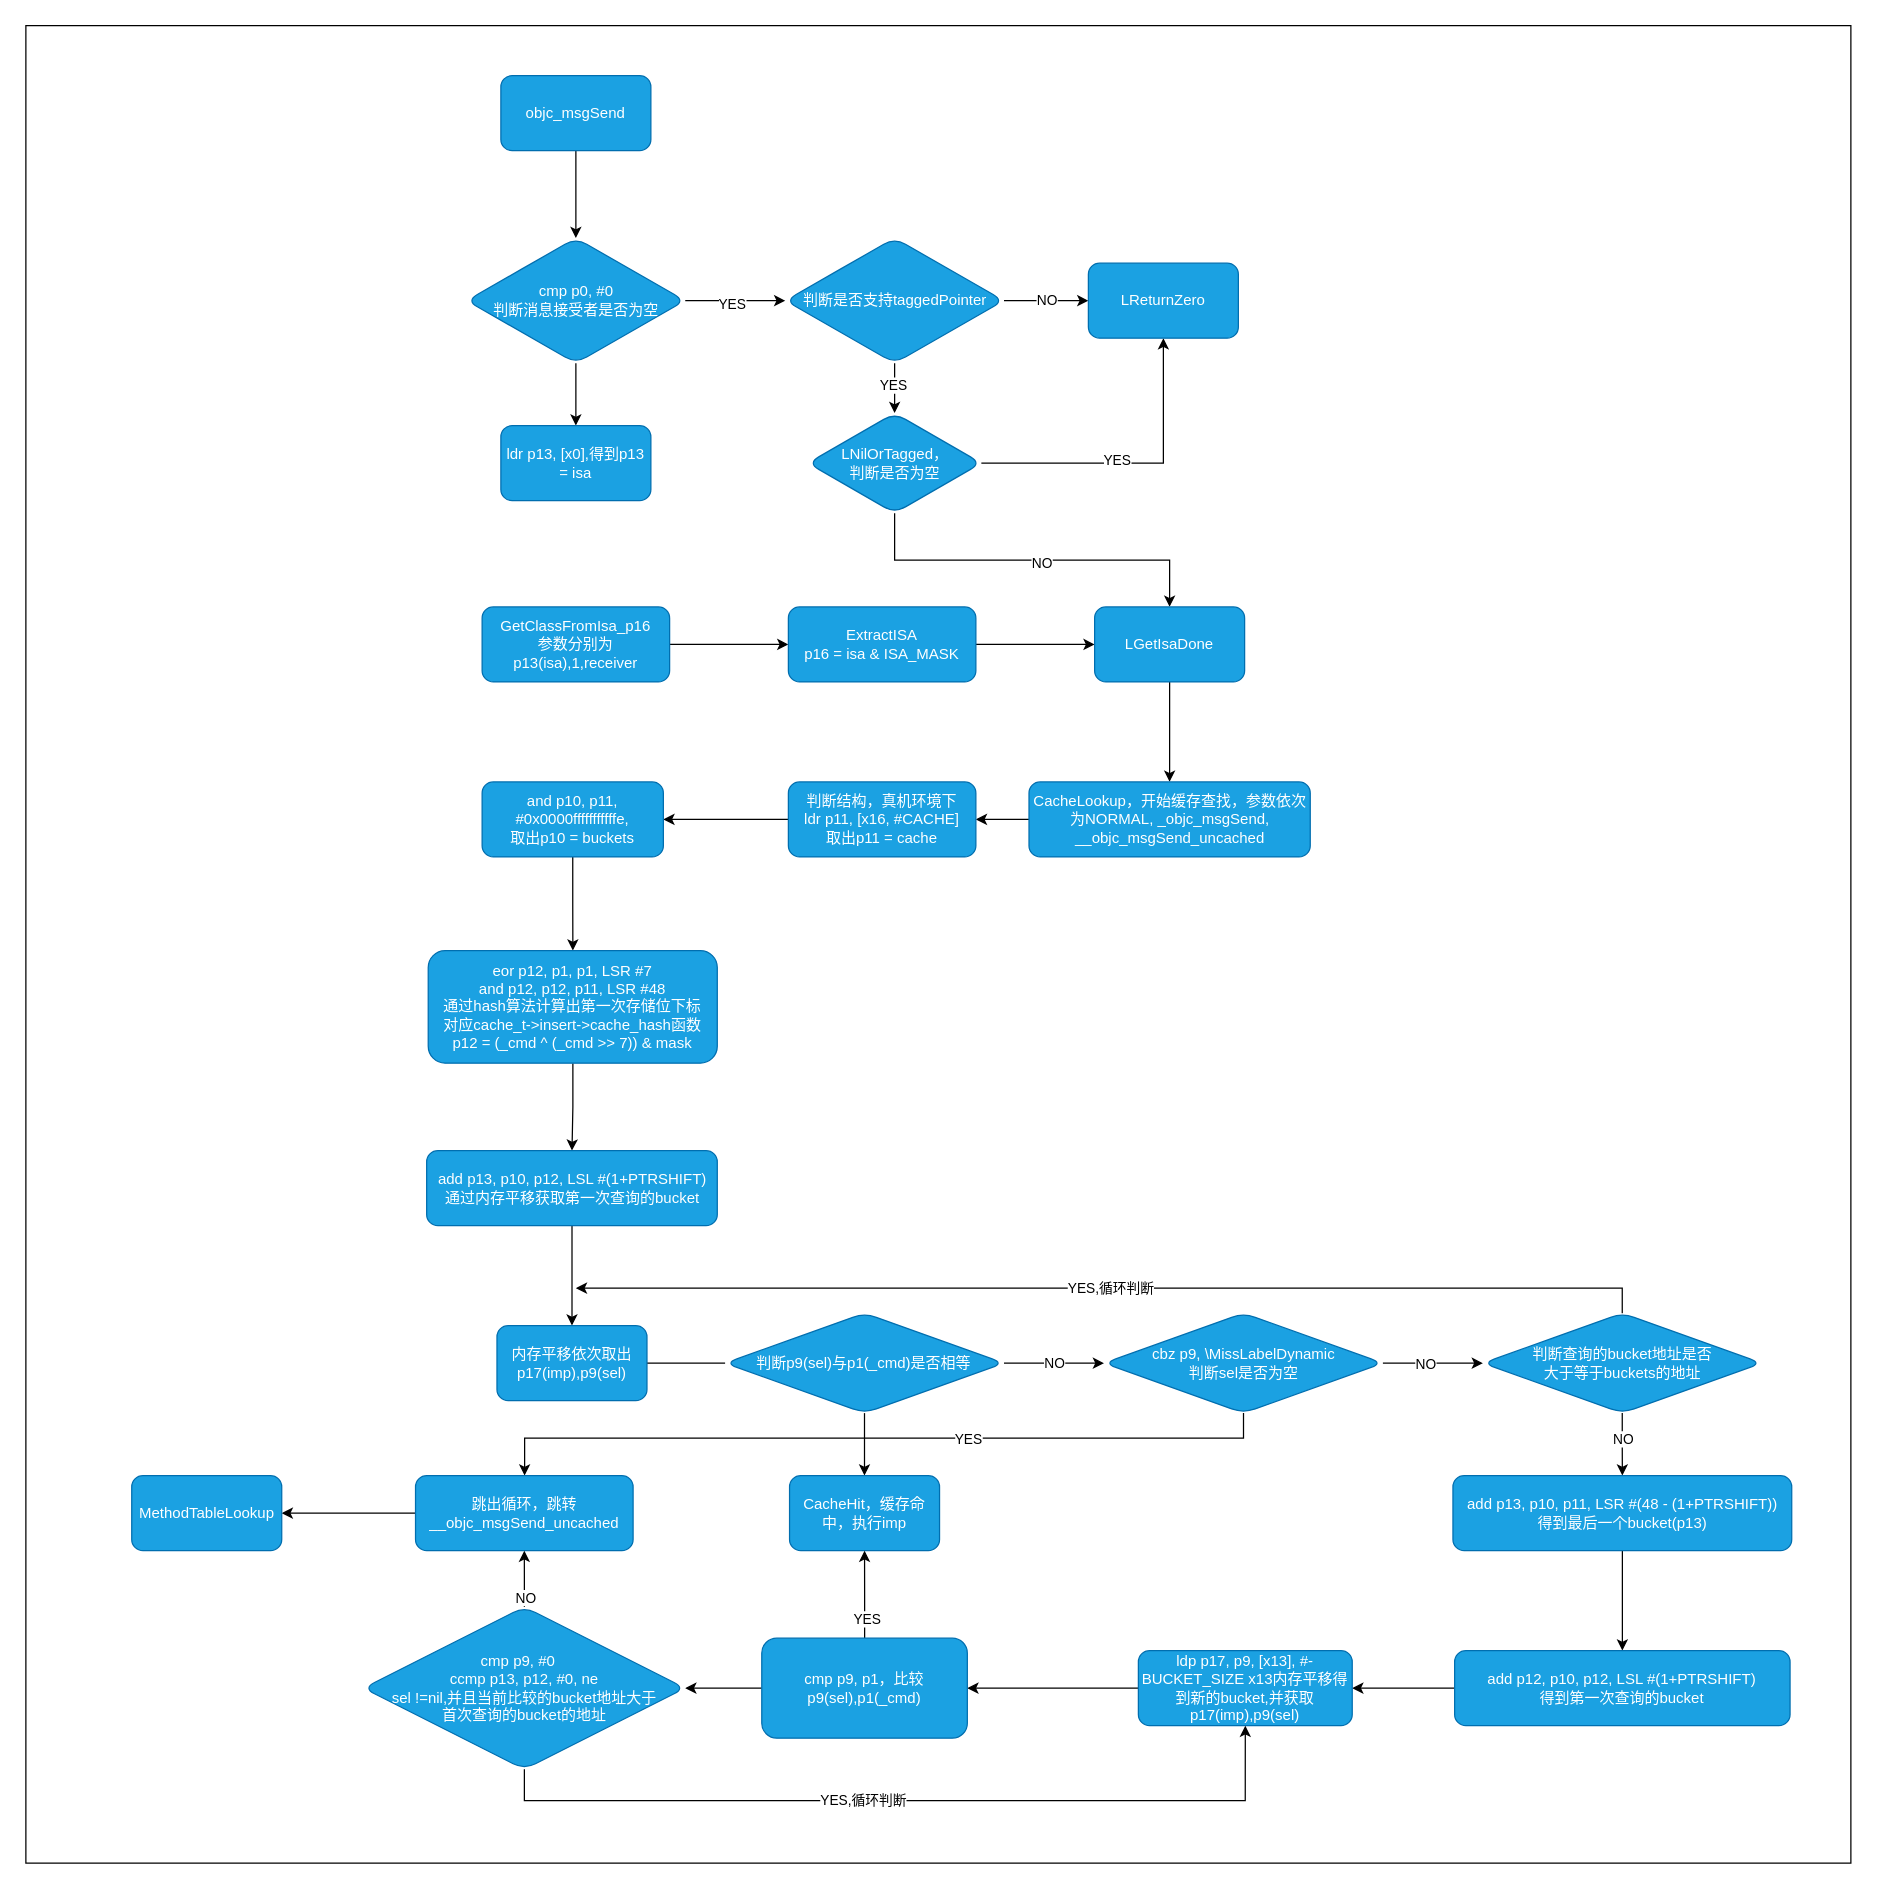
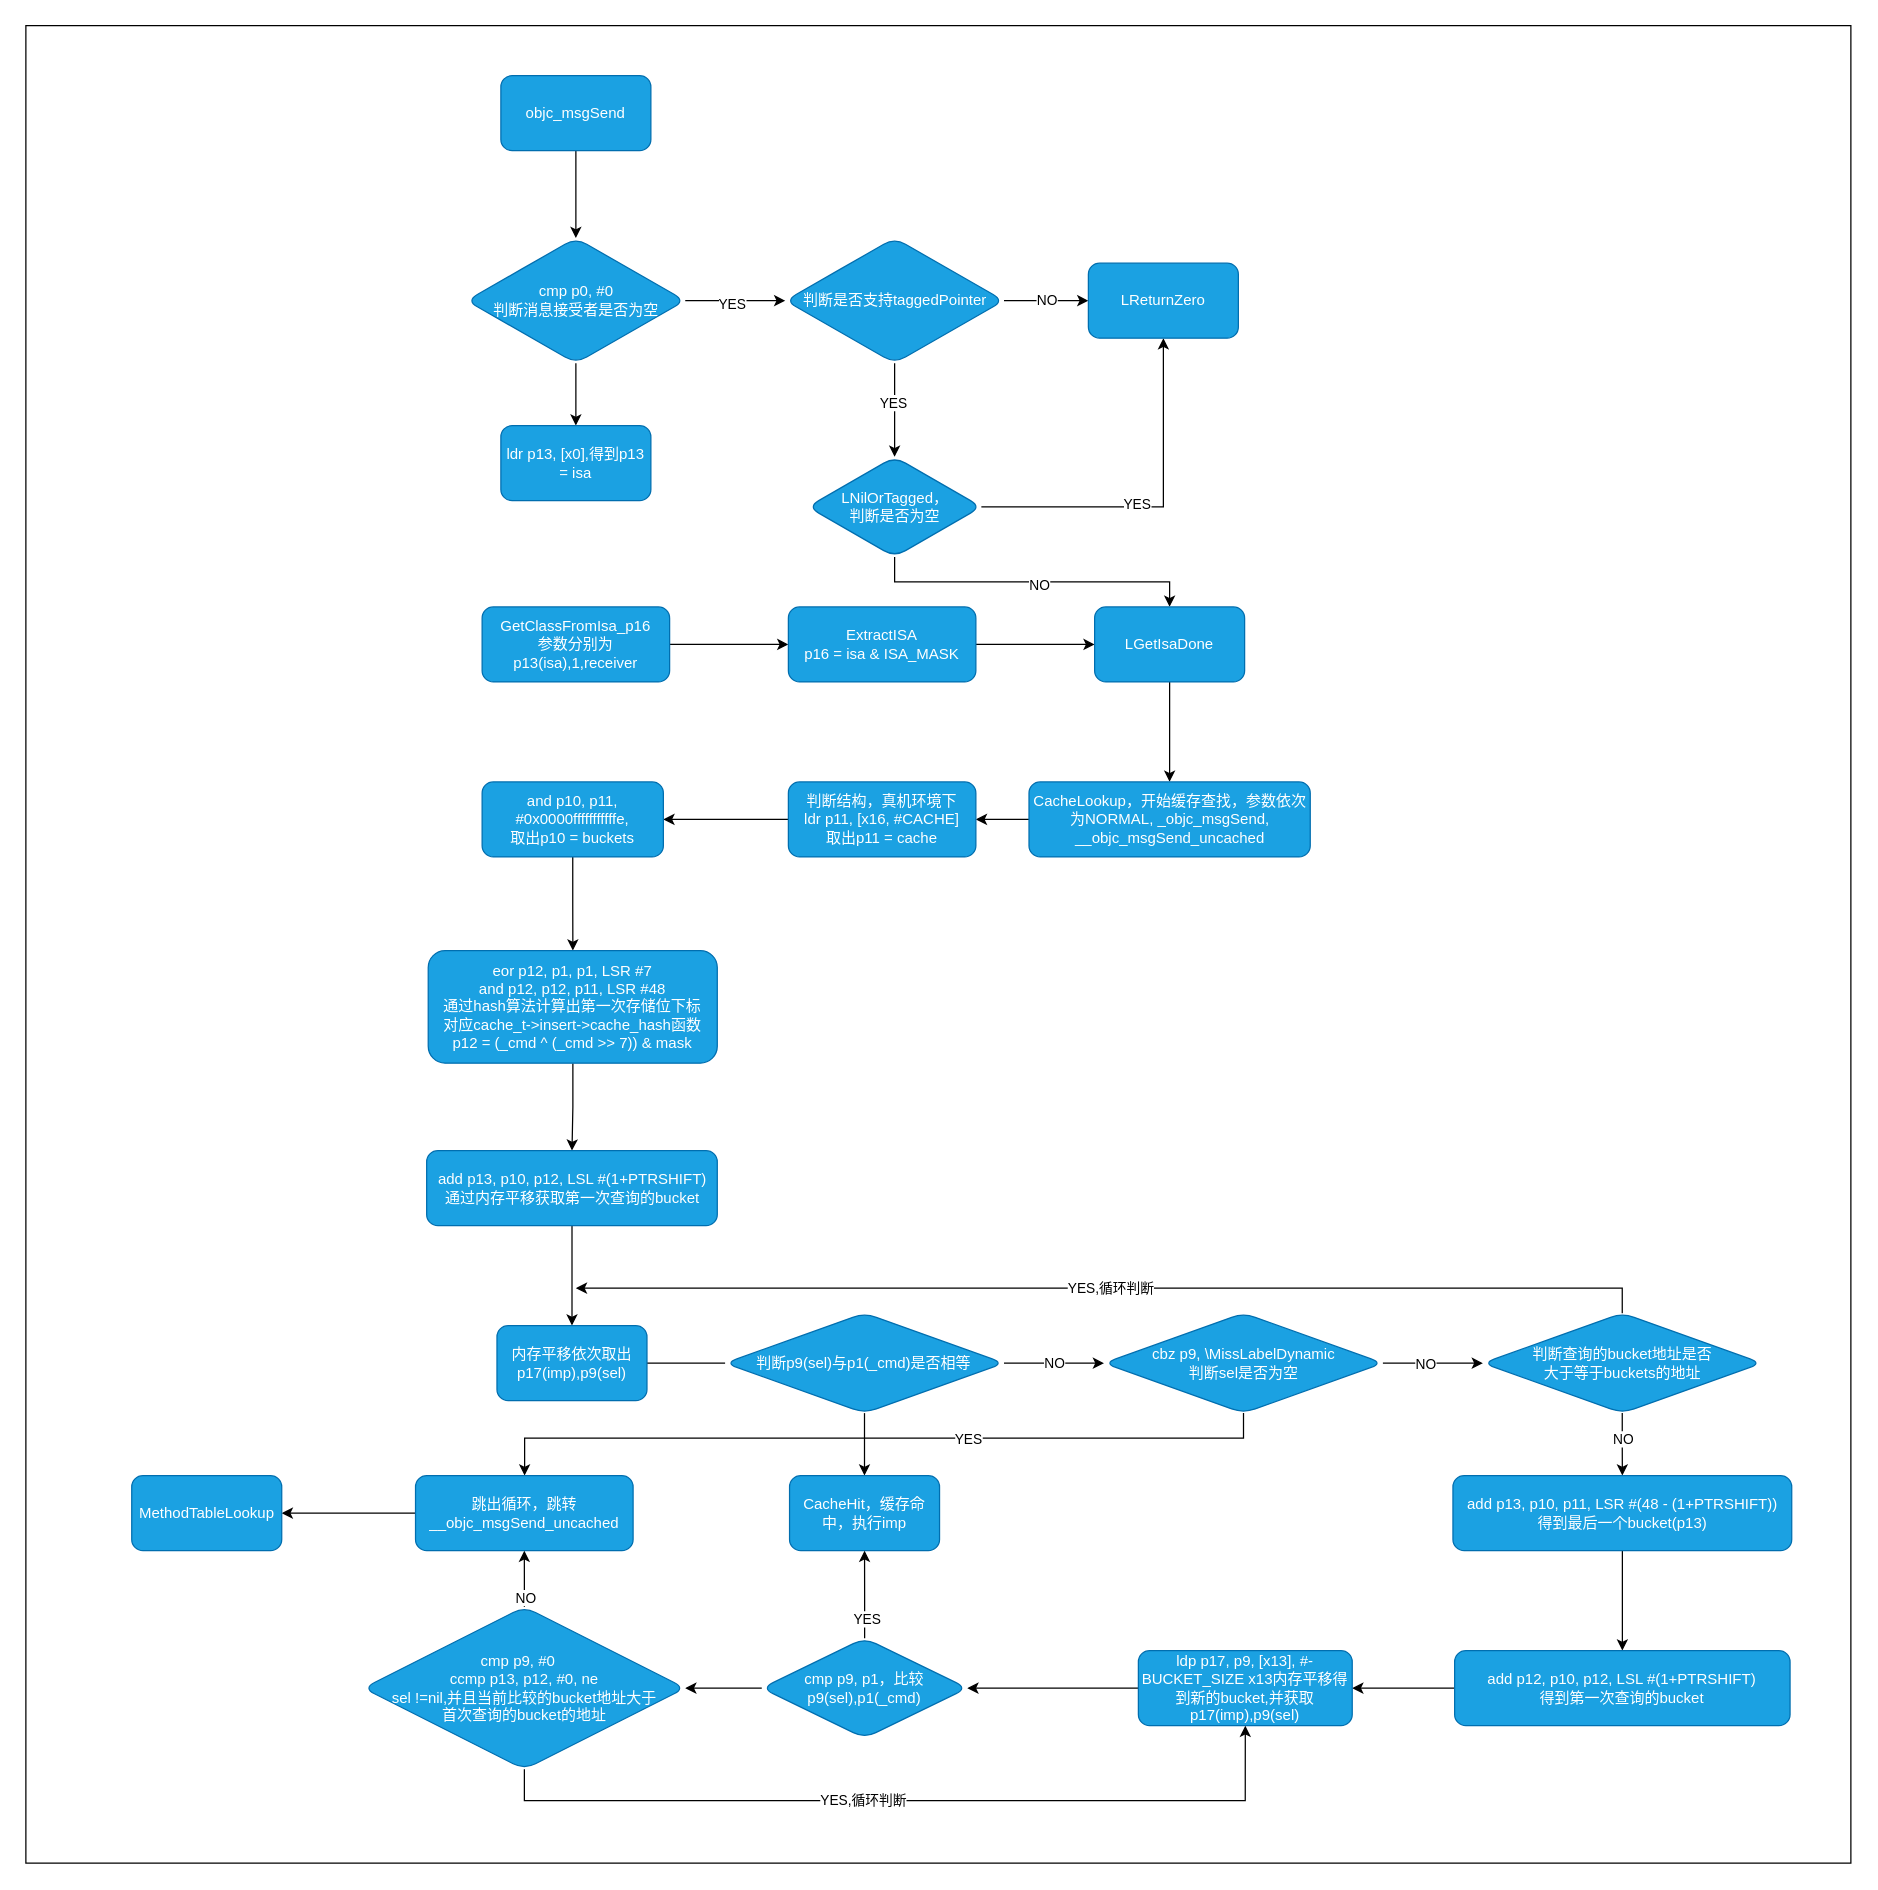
(894, 463) -> (894, 507)
(864, 1688) -> (864, 1688)
